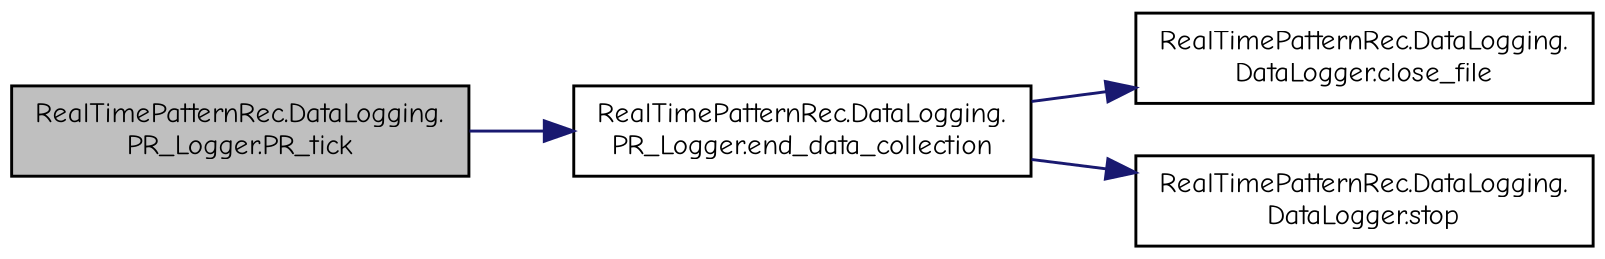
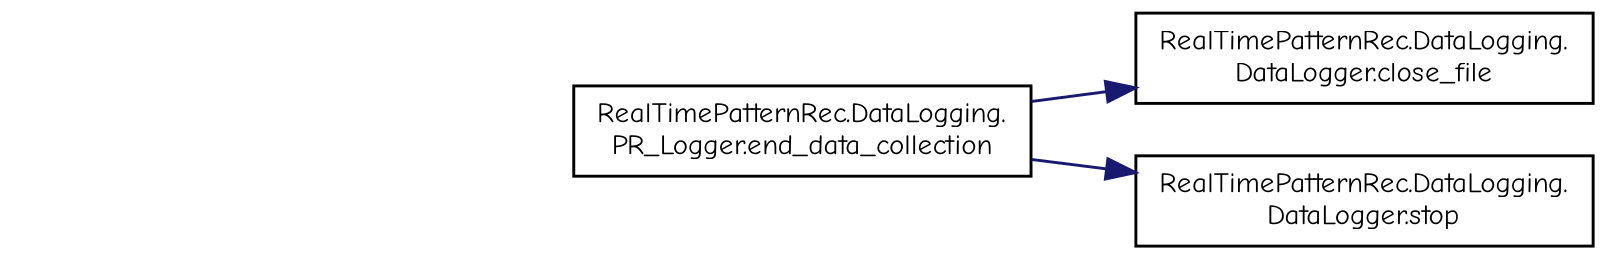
(240, 131) -> none
